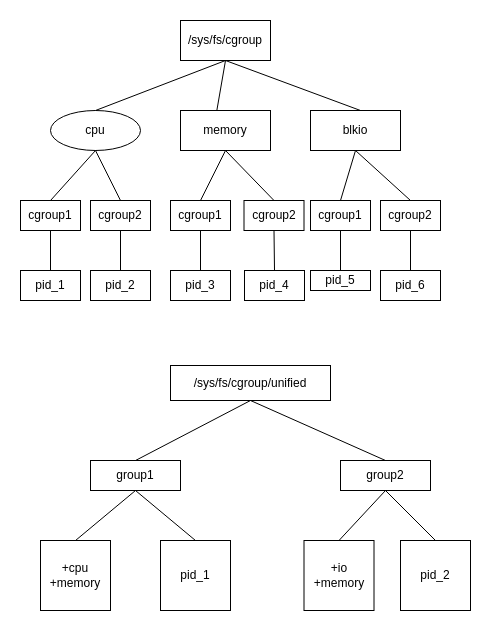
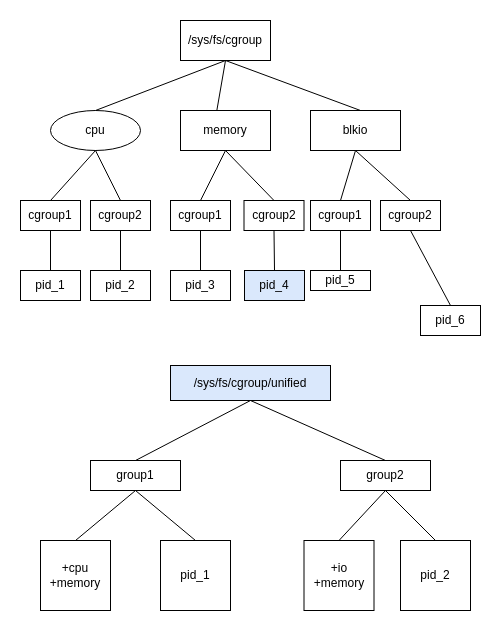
(275, 286) -> (275, 286)
(411, 286) -> (451, 321)
(251, 383) -> (251, 383)
